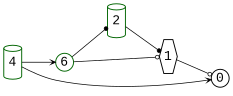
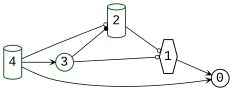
(142, 38) -> (142, 38)
none -> (62, 42)
(65, 62) -> (65, 62)
(192, 67) -> (192, 67)
